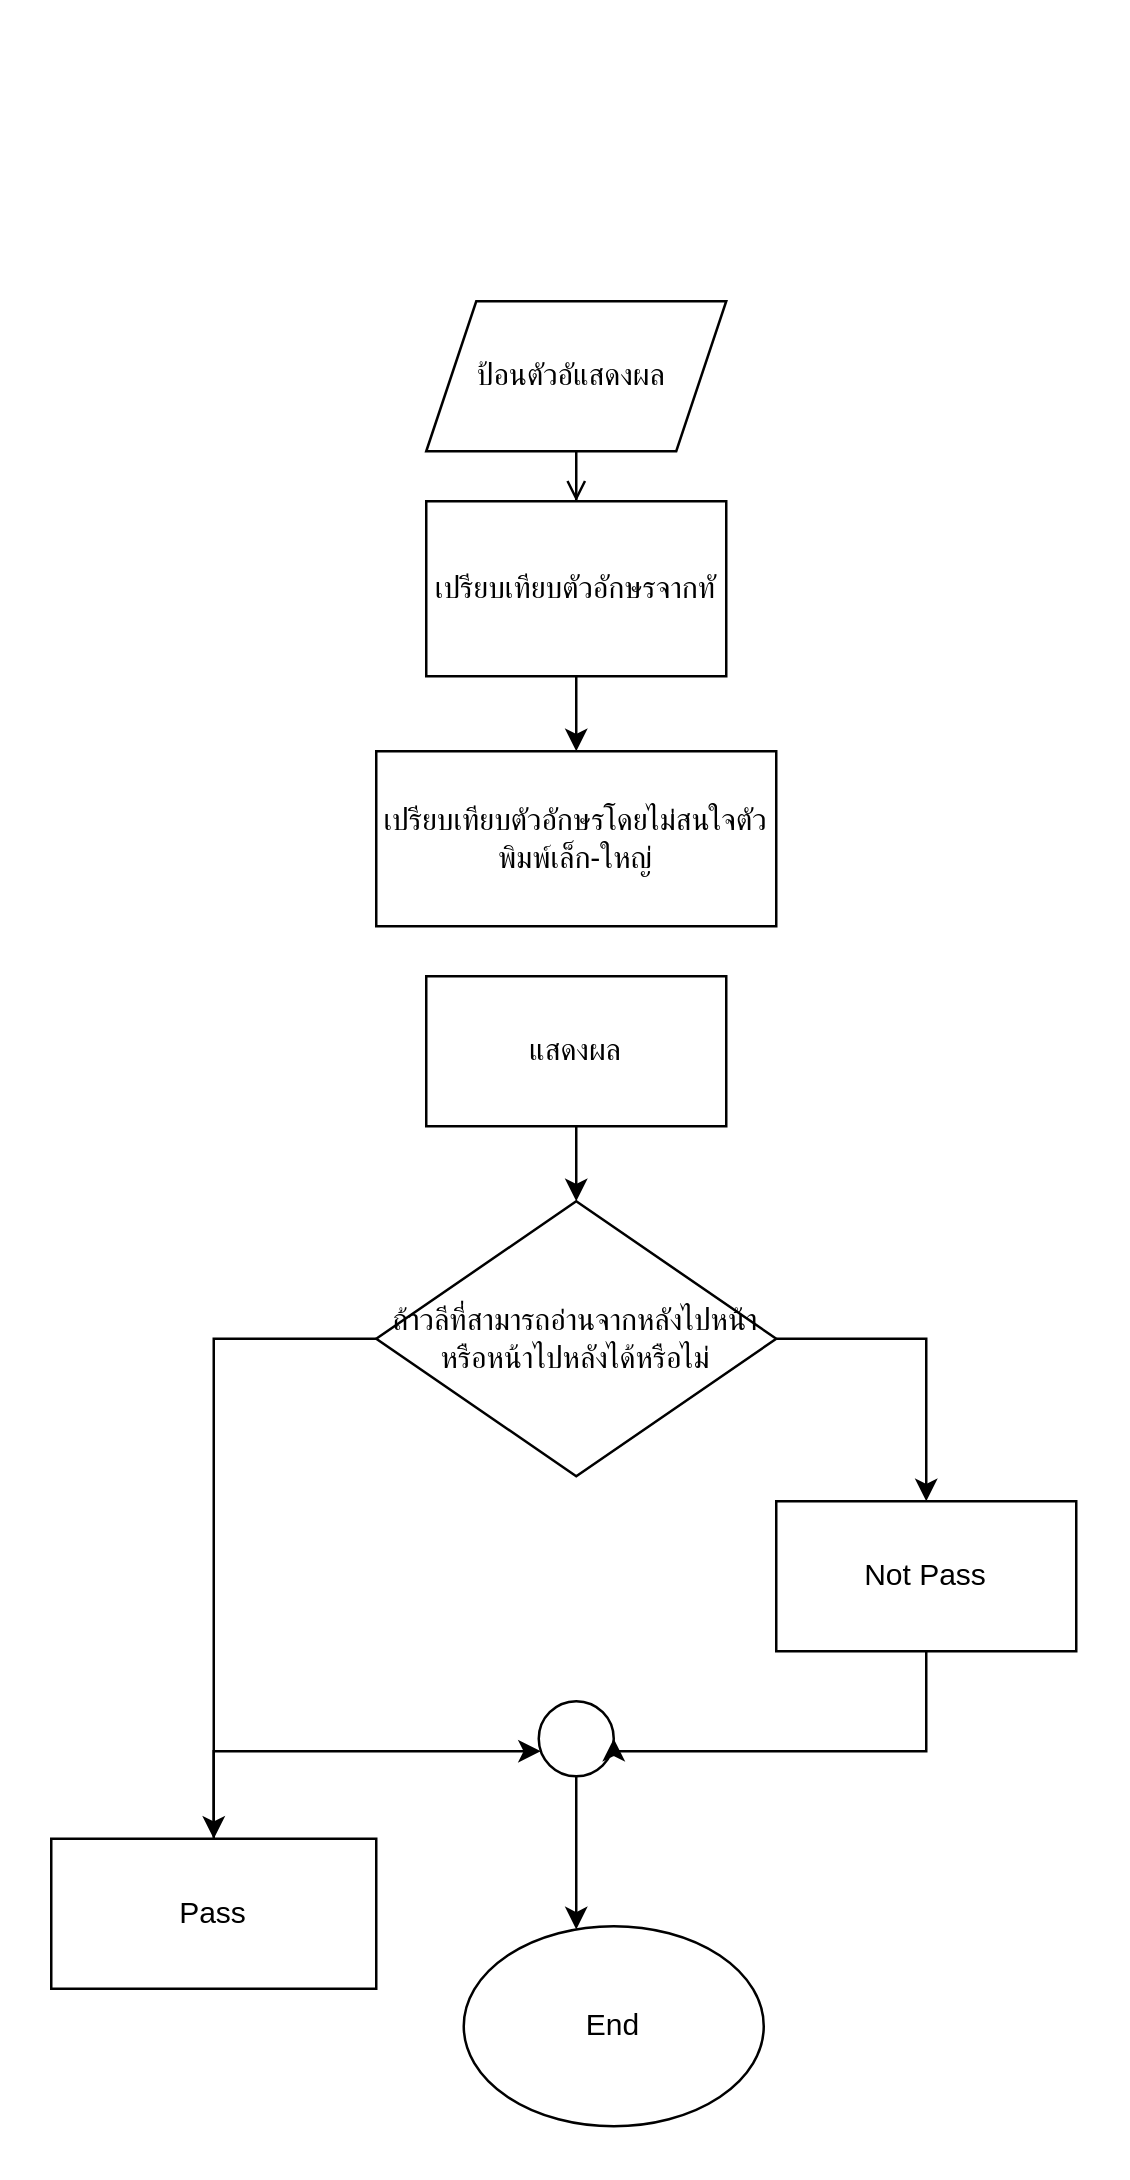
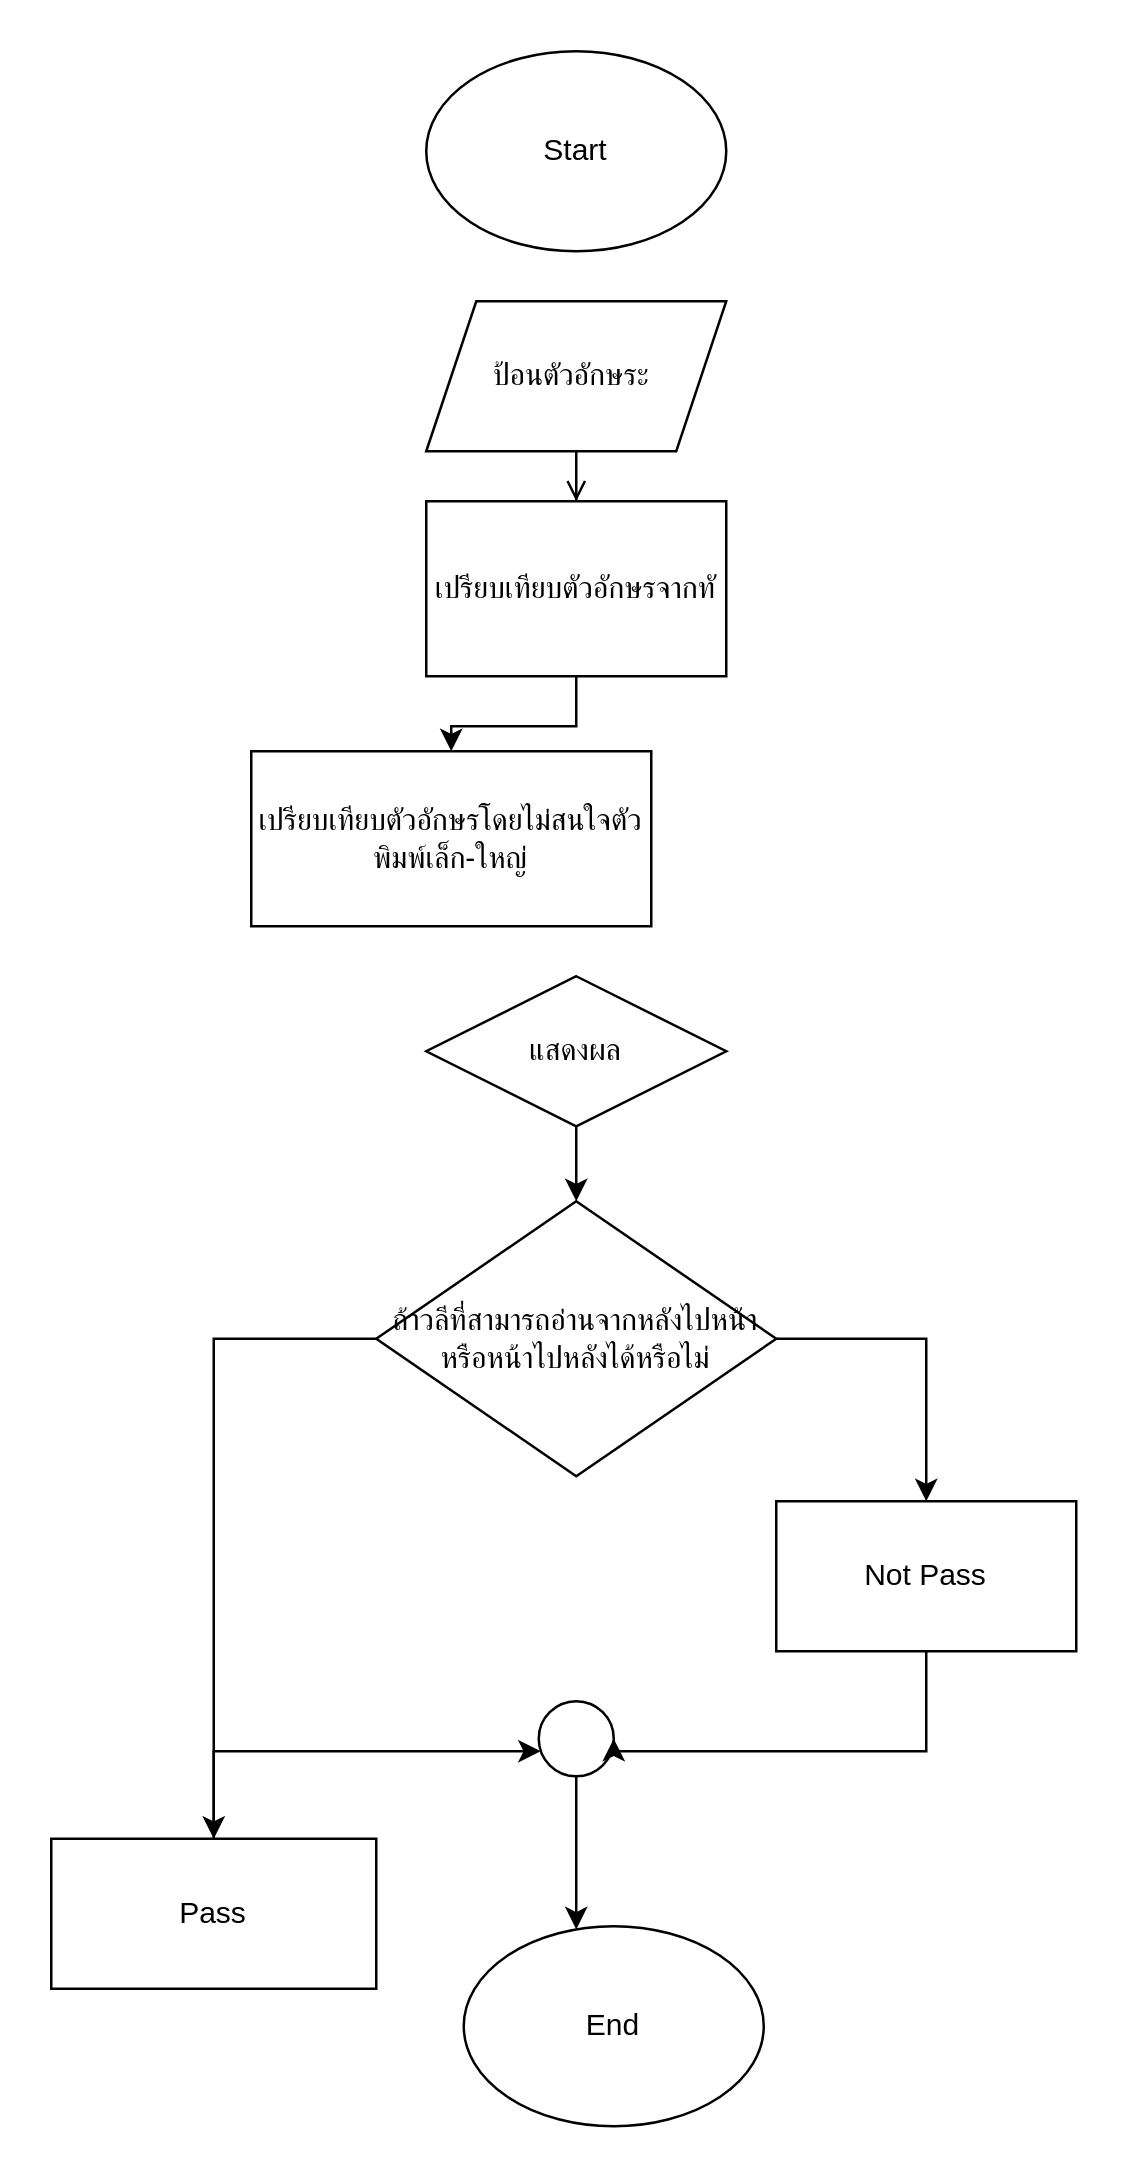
none -> (576, 151)
(576, 376) -> (576, 376)
(576, 839) -> (451, 839)
(576, 1051) -> (576, 1051)
